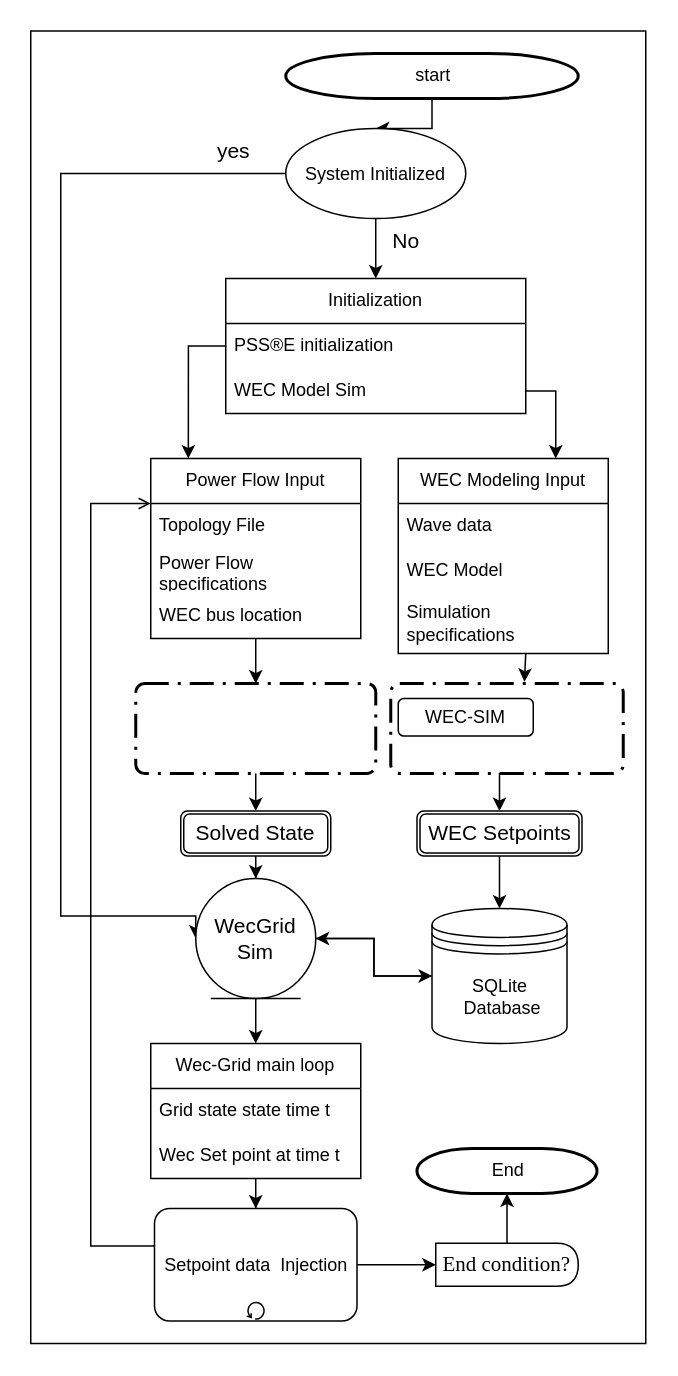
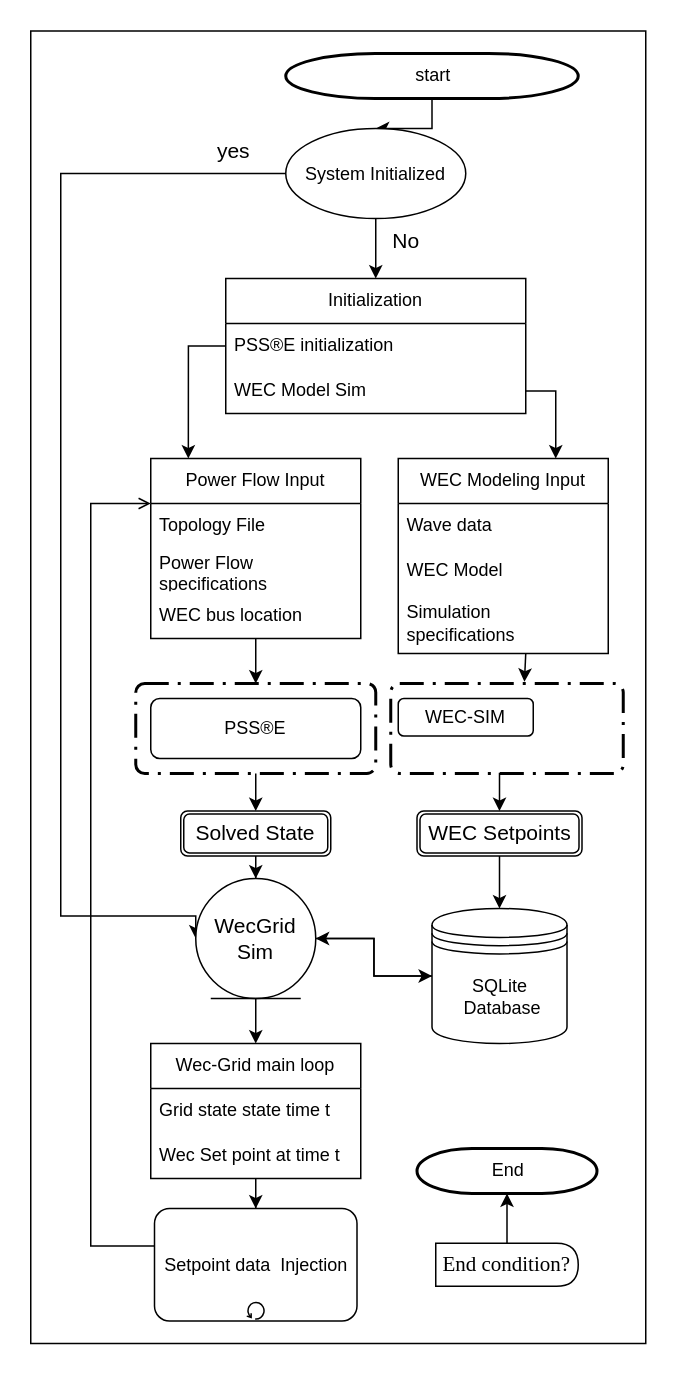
none -> (256, 728)
(391, 1265) -> none
